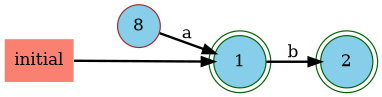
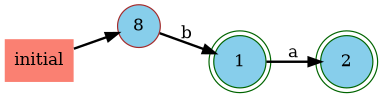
(187, 34) -> (187, 34)
(293, 53) -> (293, 53)
(138, 61) -> (90, 43)
